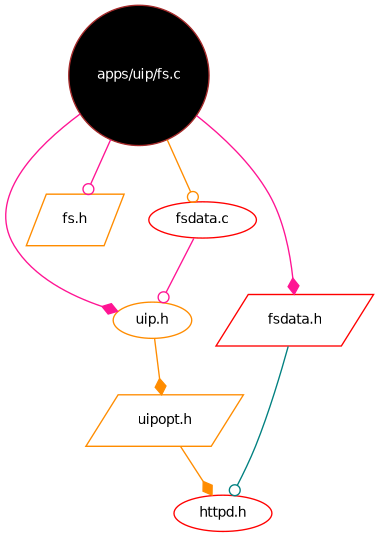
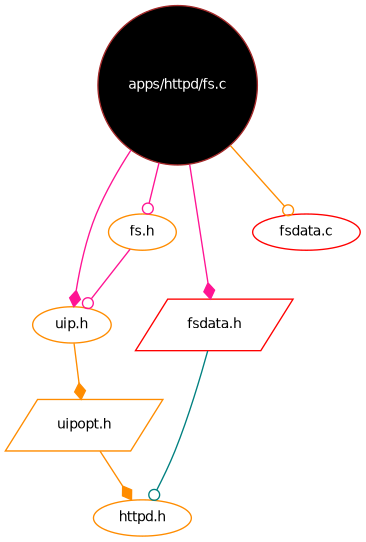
(139, 75) -> (178, 85)
(75, 220) -> (142, 232)
(180, 265) -> (111, 274)
(223, 513) -> (142, 518)
